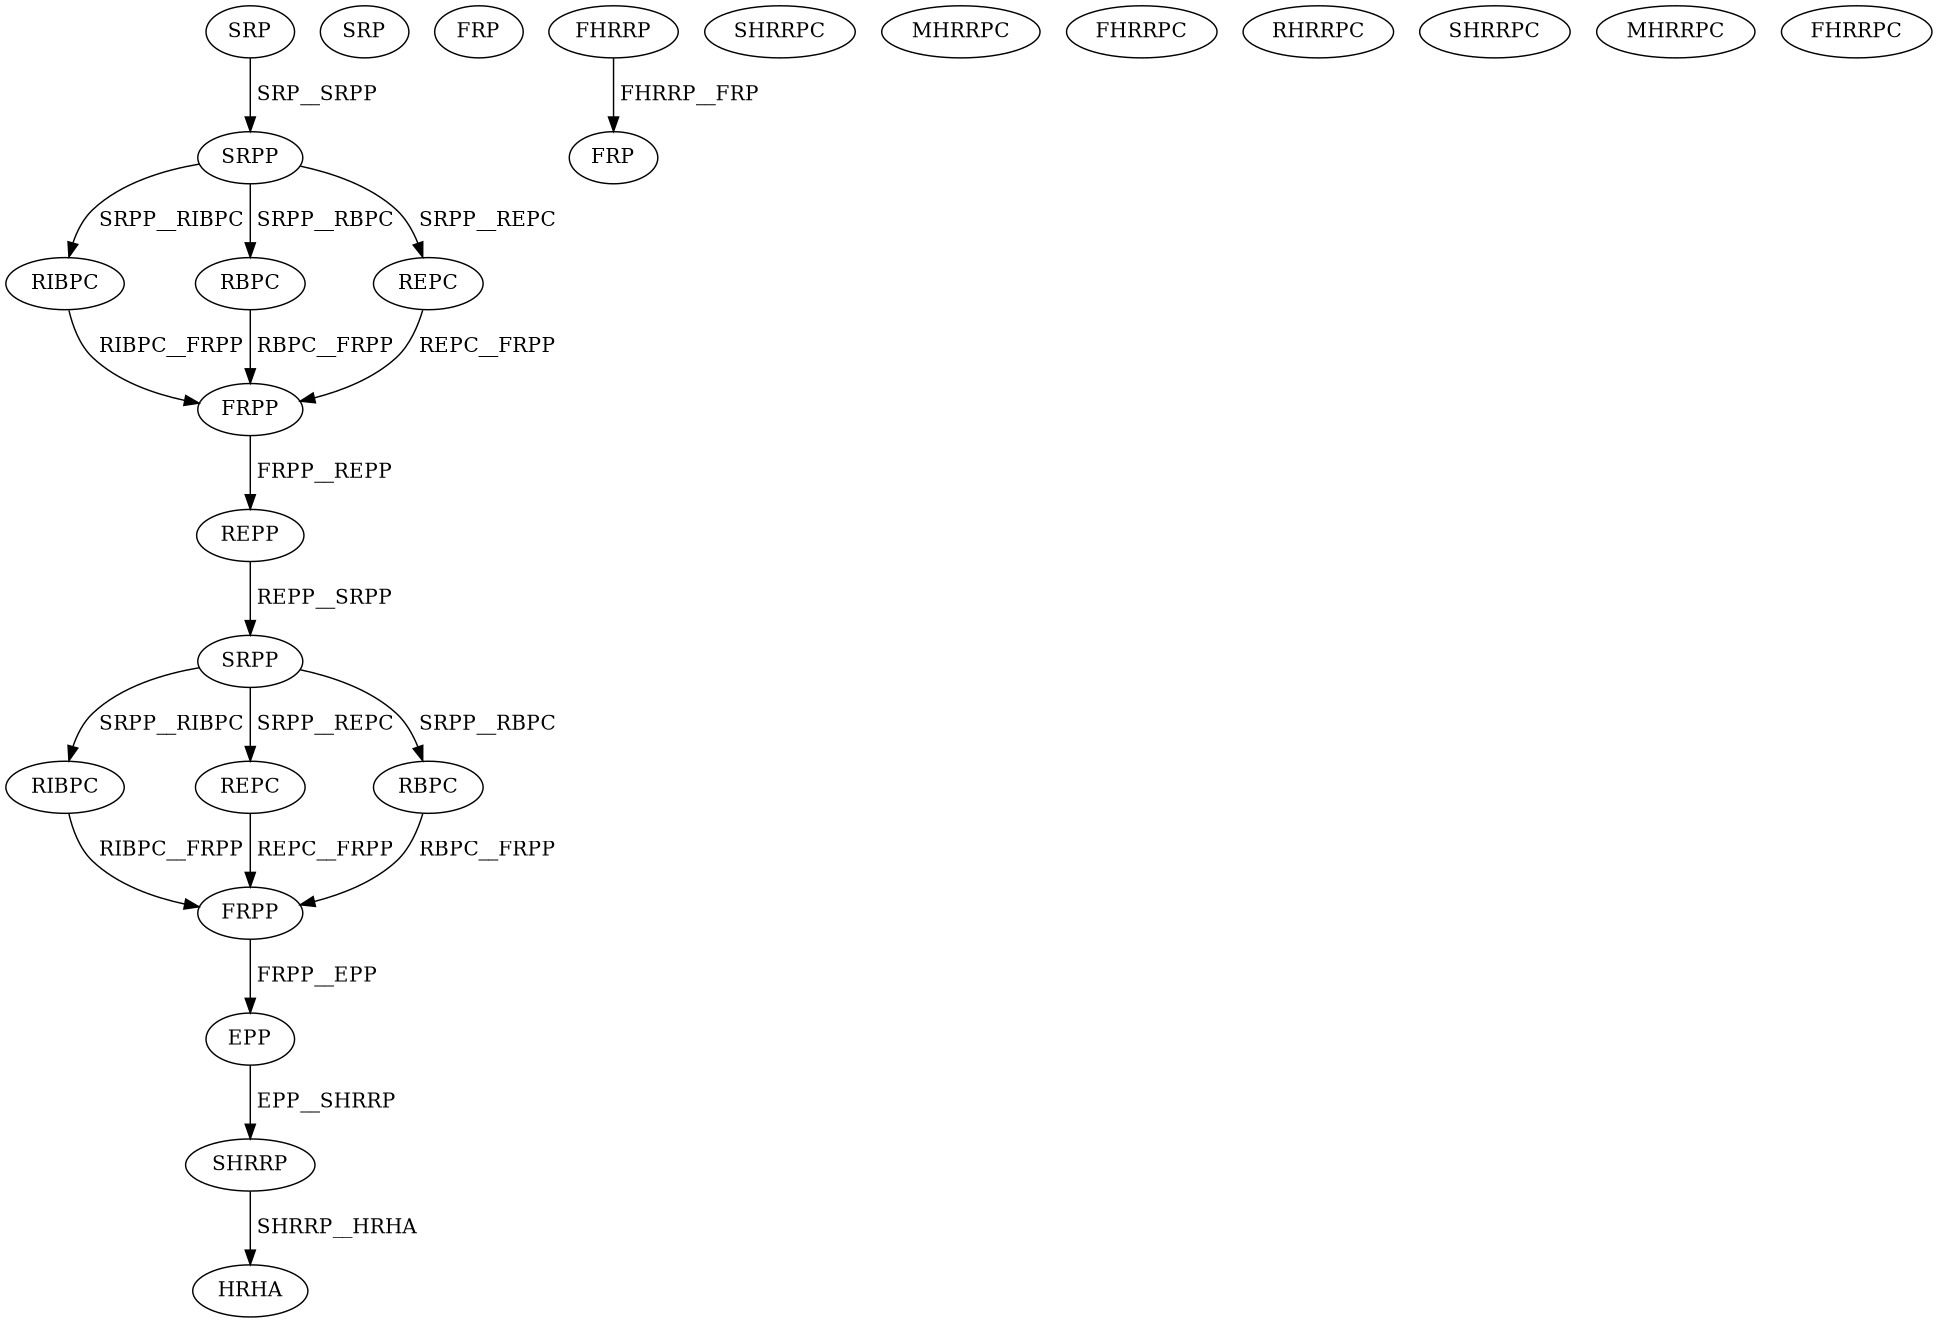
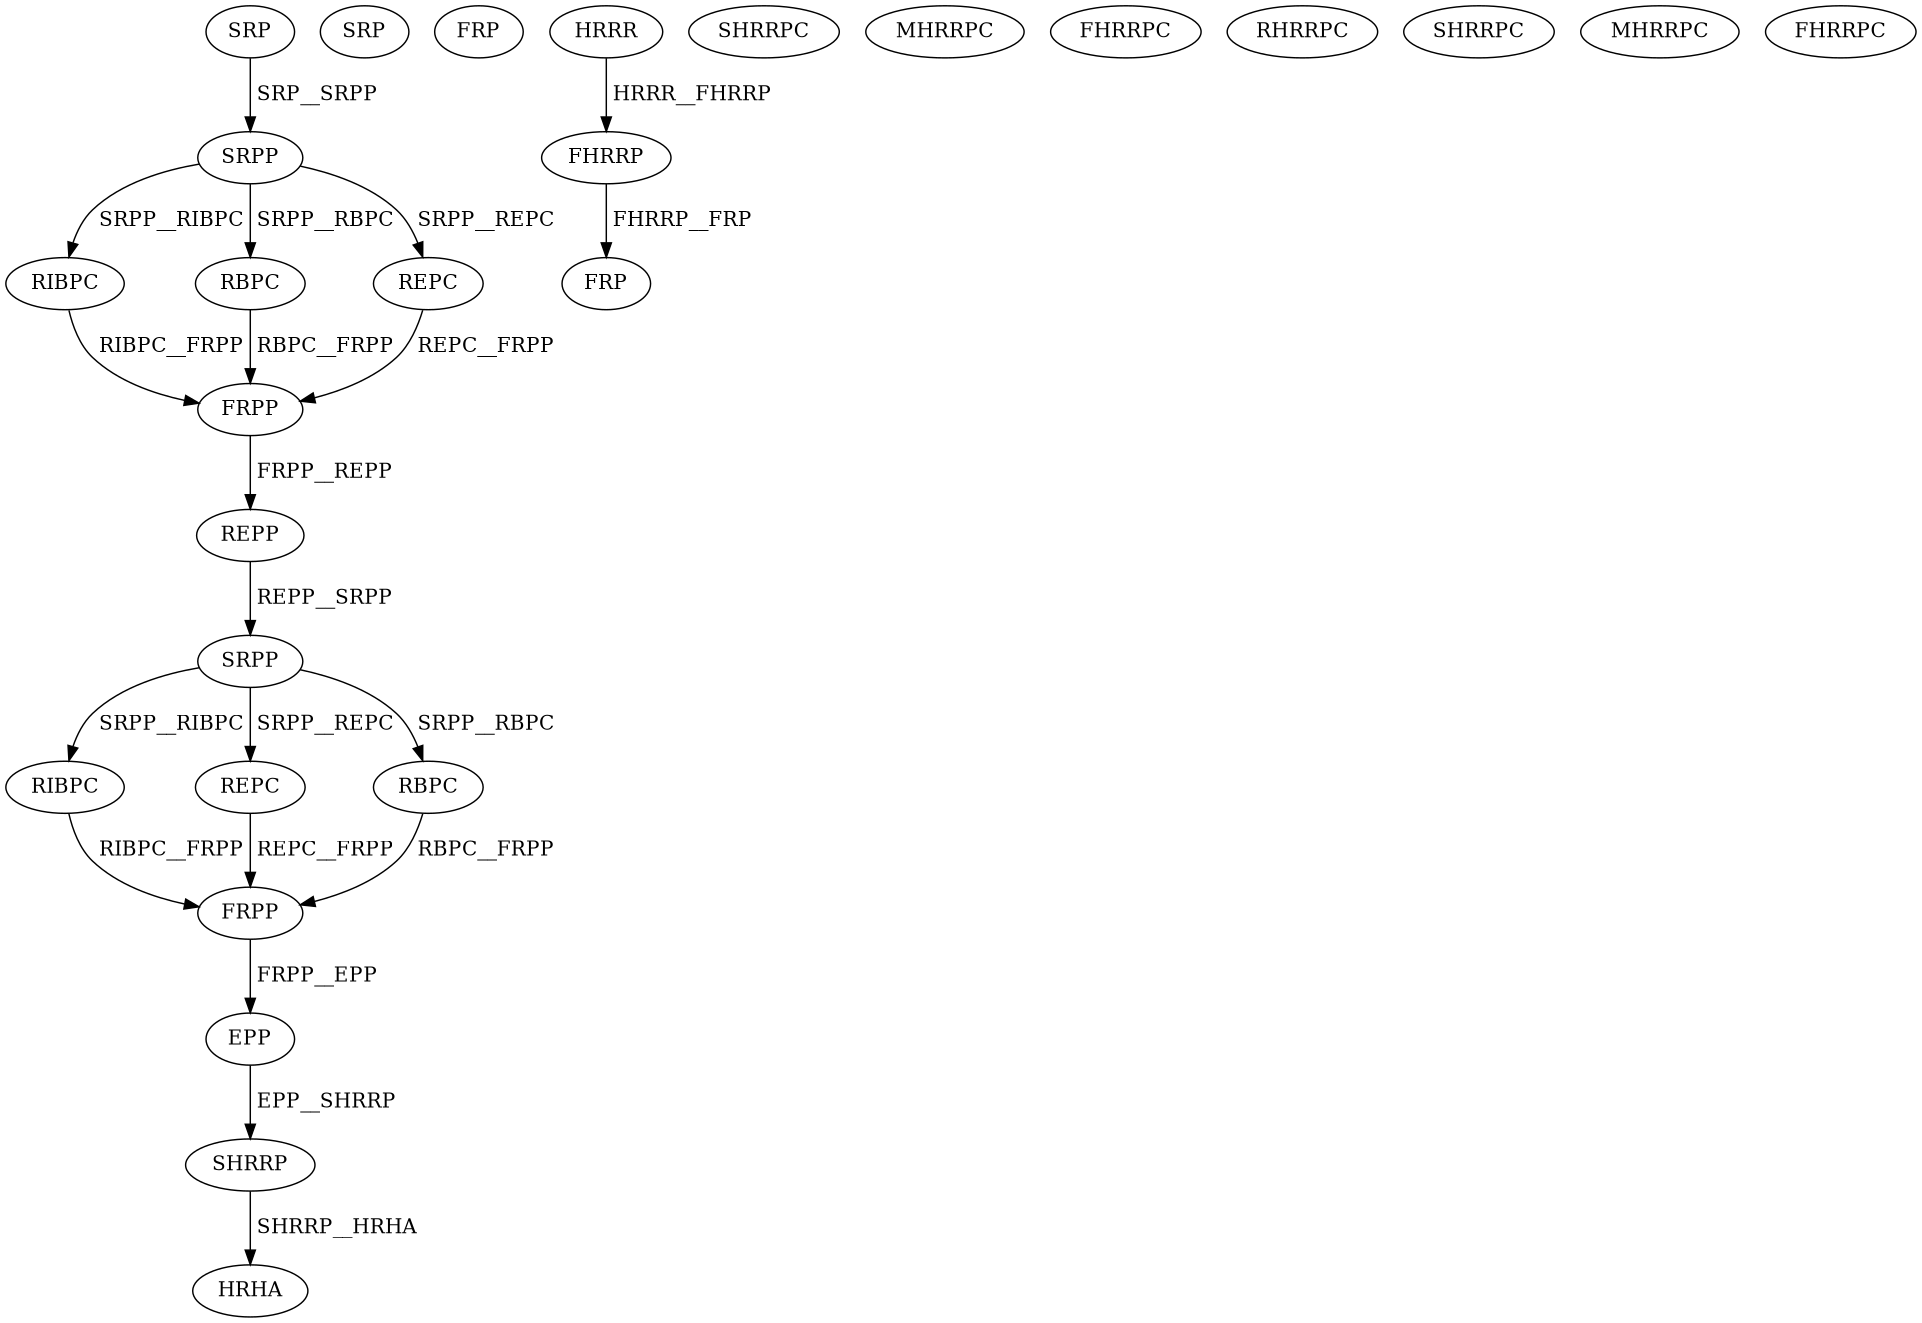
none -> (606, 32)
